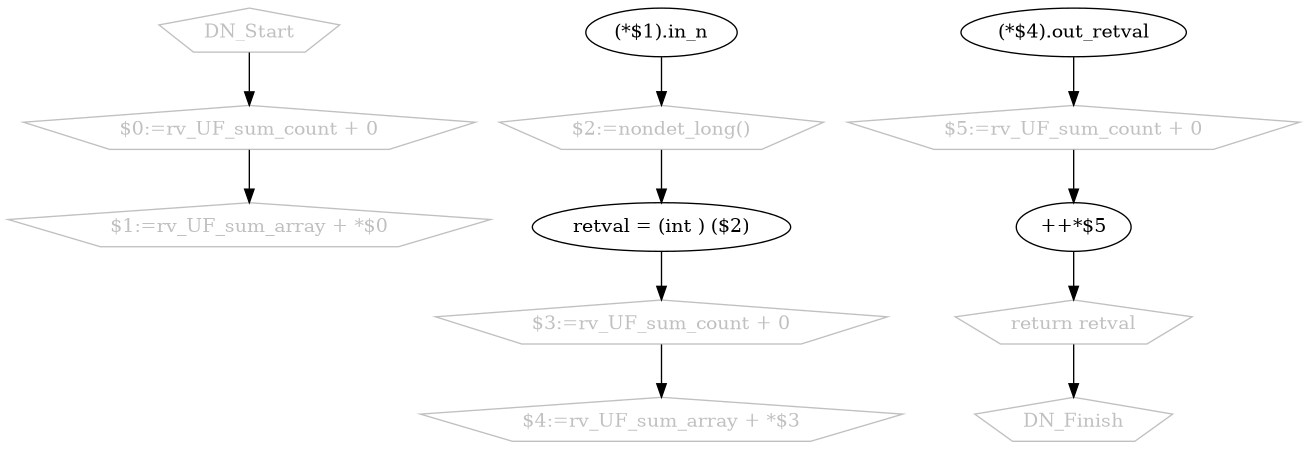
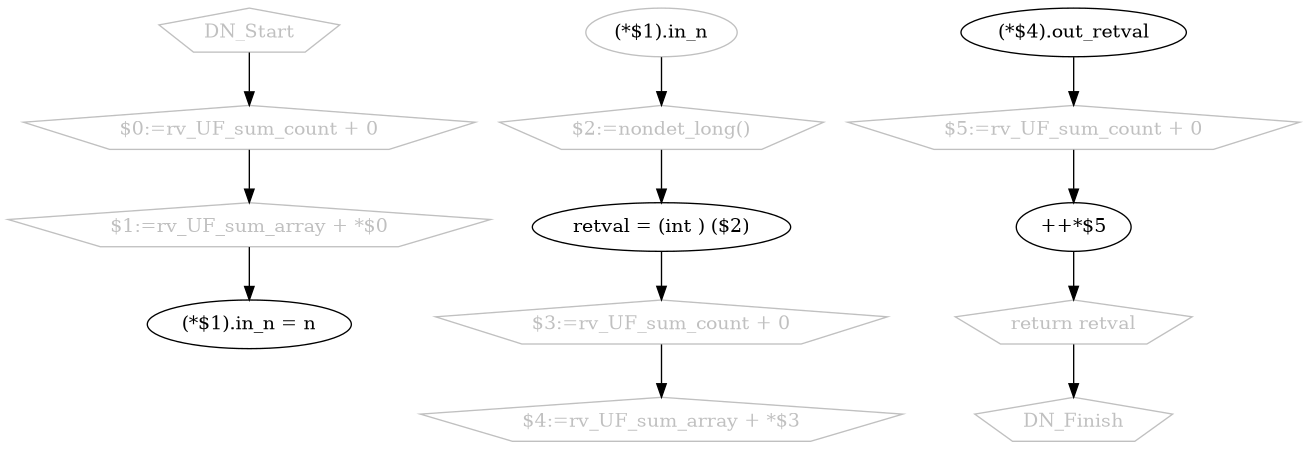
(662, 32) -> (662, 32)
none -> (249, 324)
